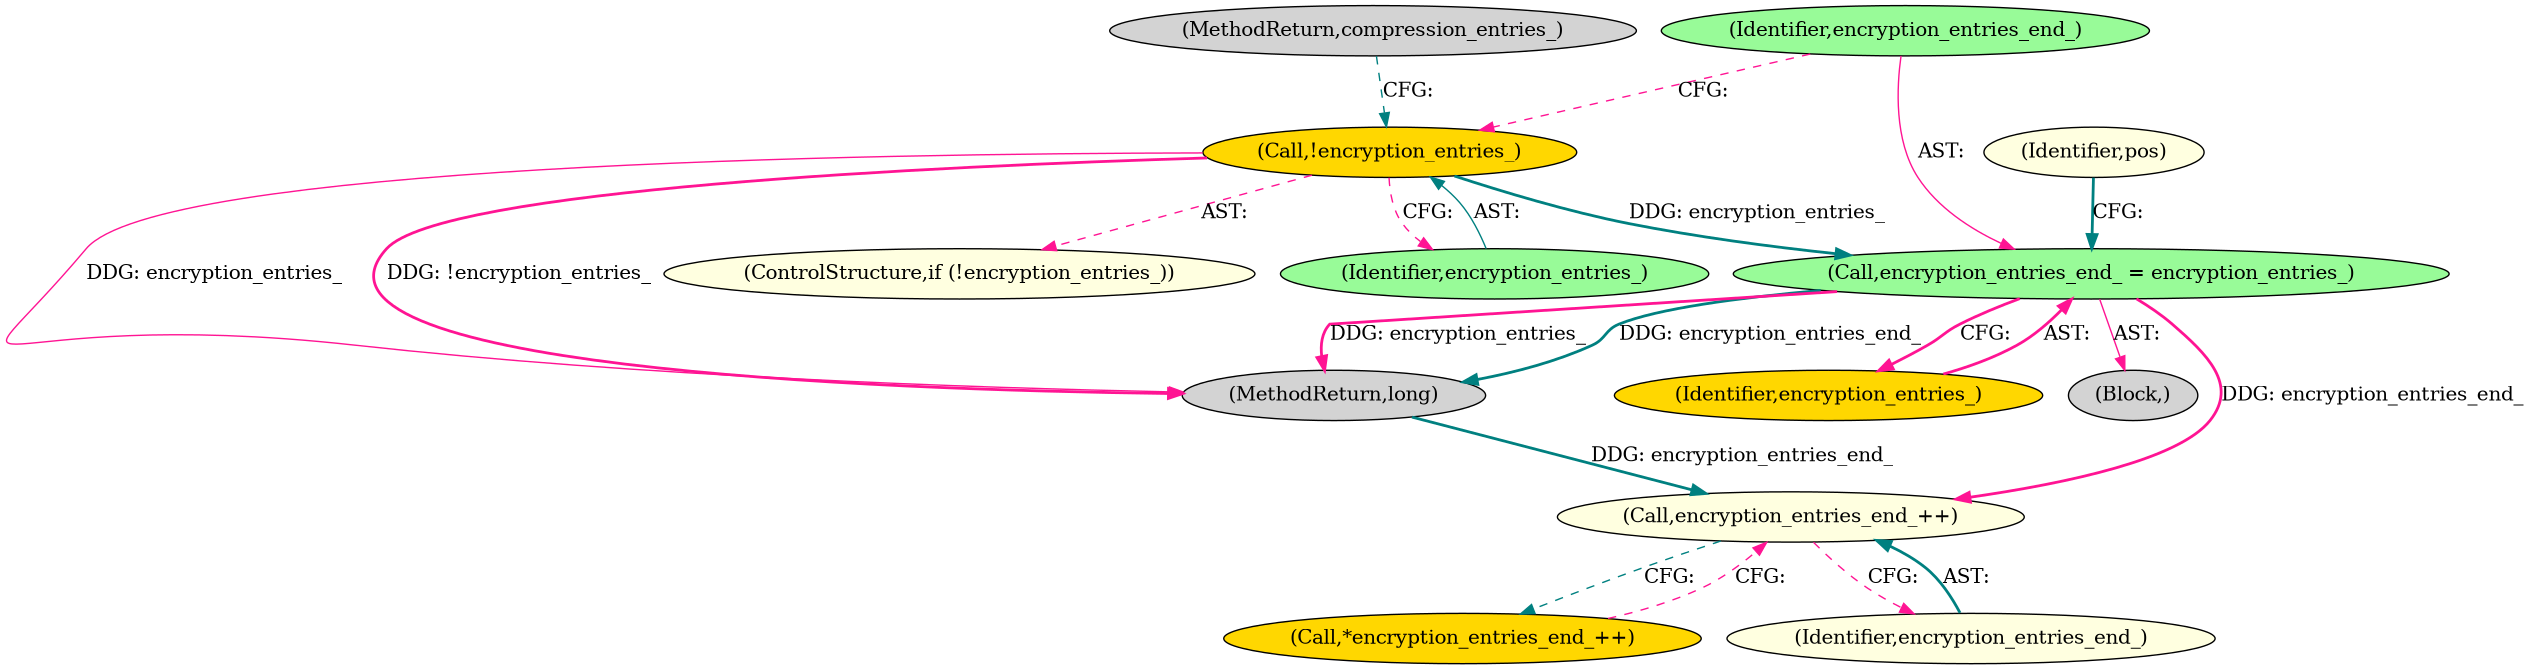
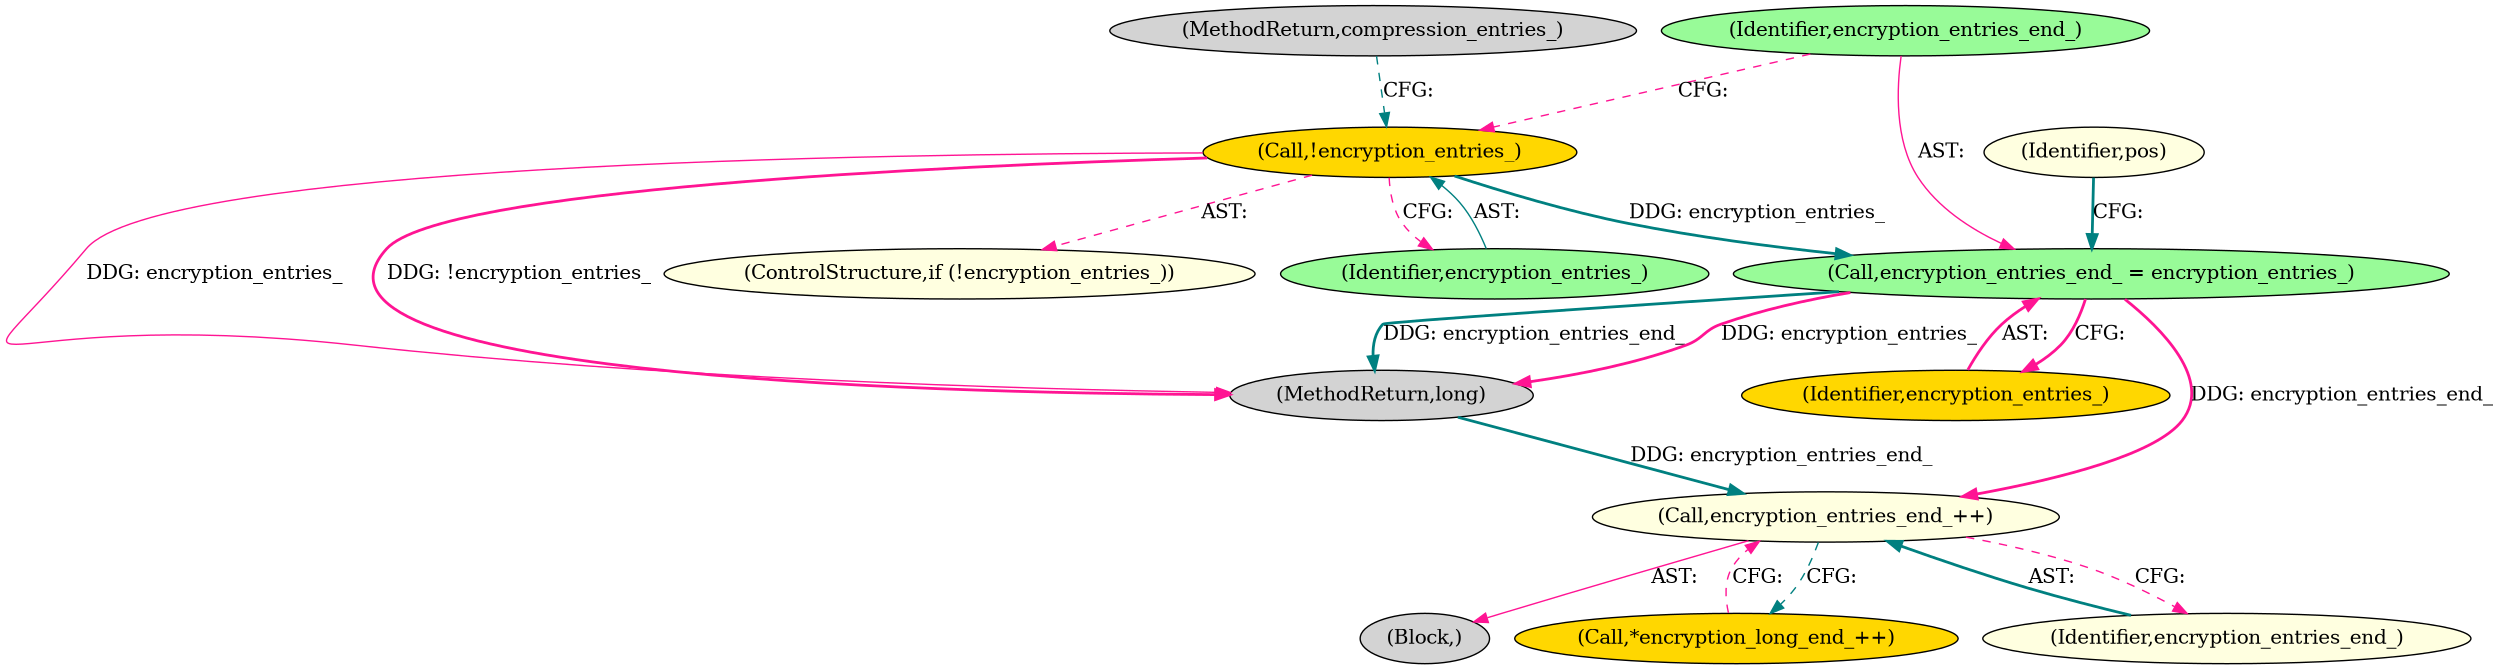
(2110, 328) -> (1618, 579)
(1462, 639) -> (1736, 639)
